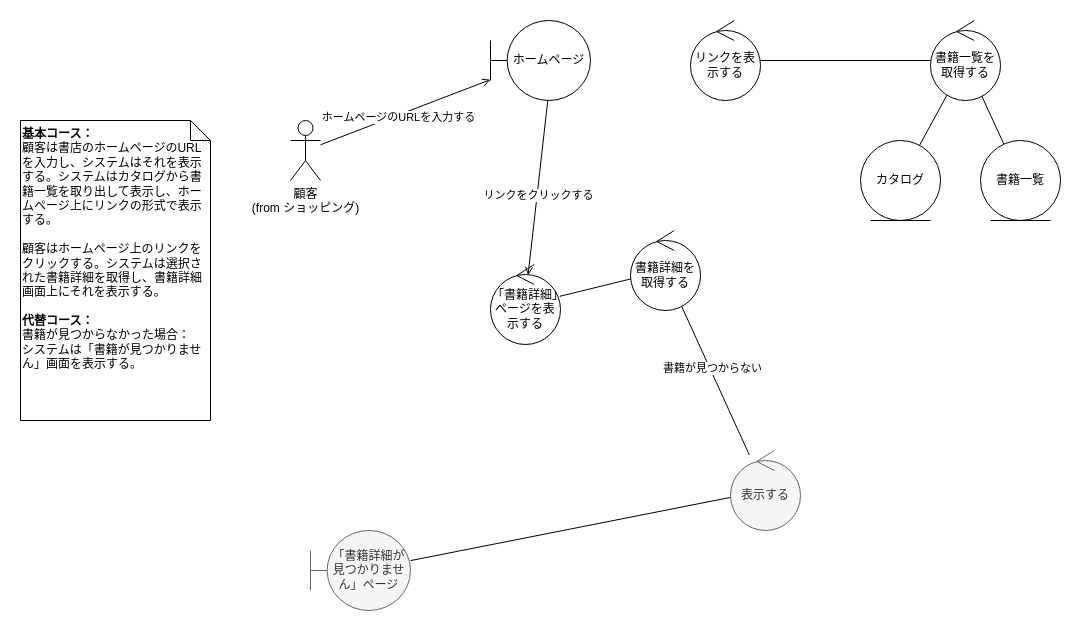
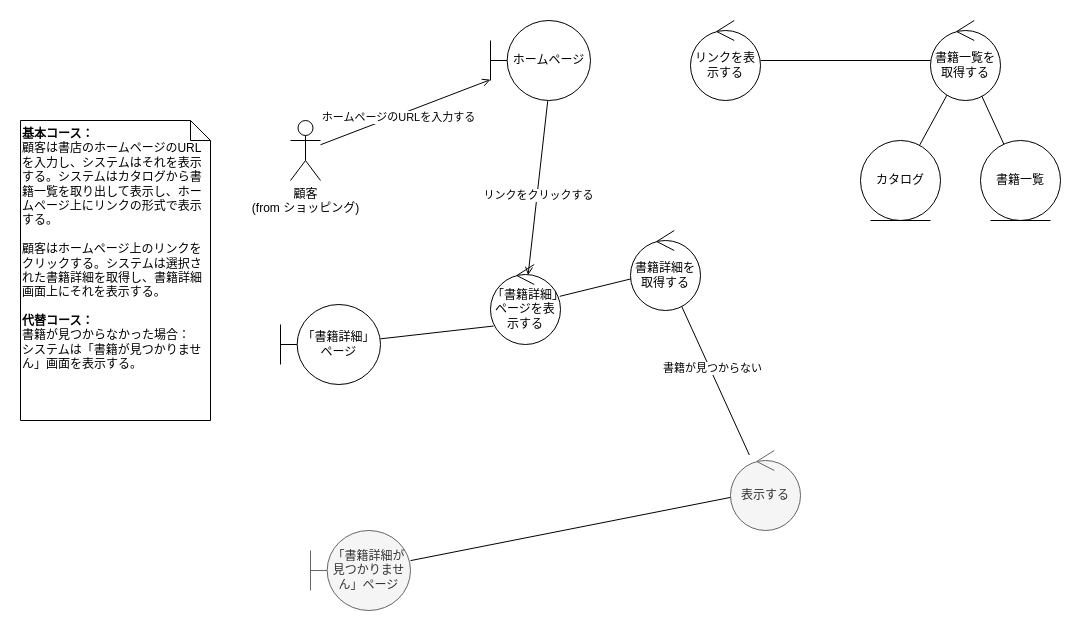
none -> (438, 332)
none -> (331, 345)
